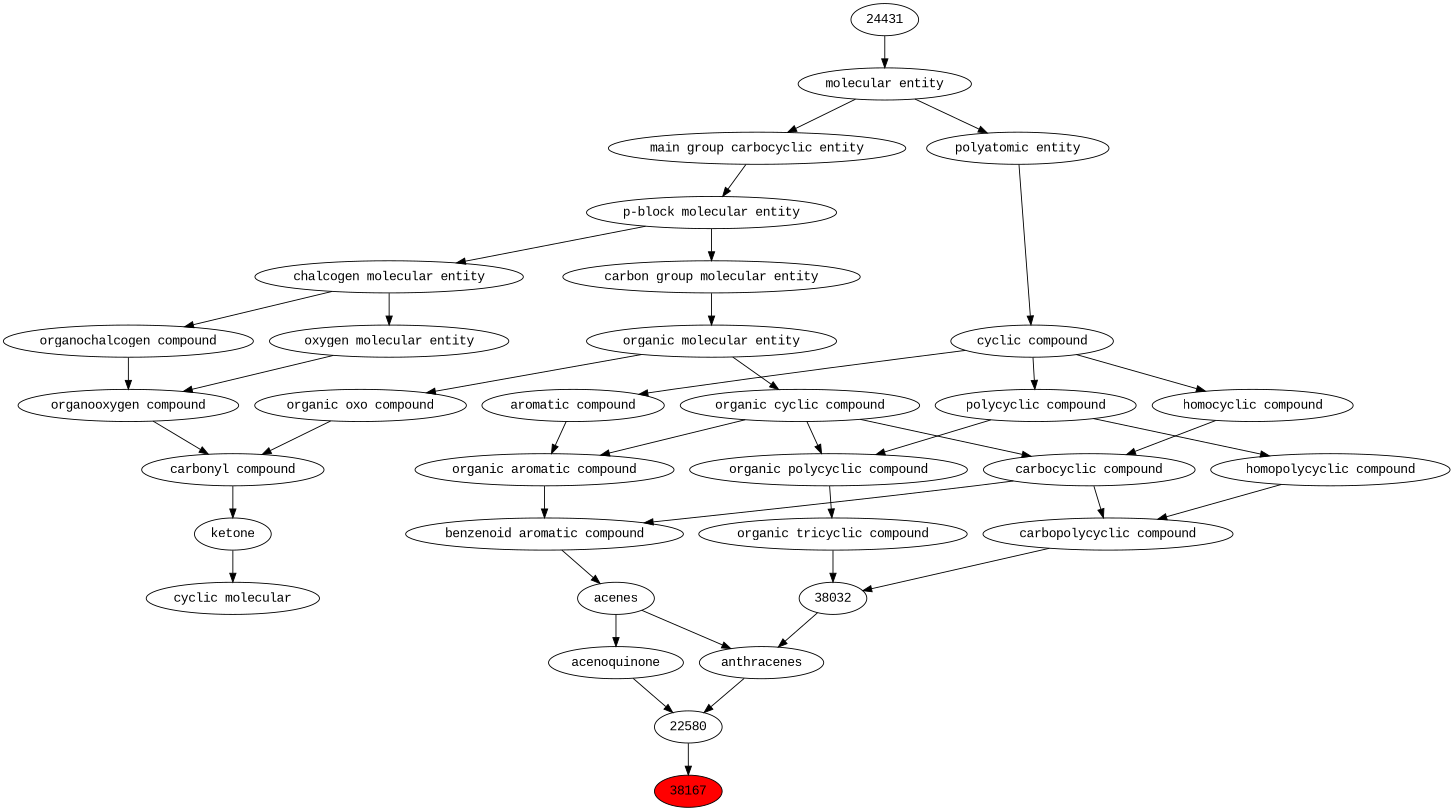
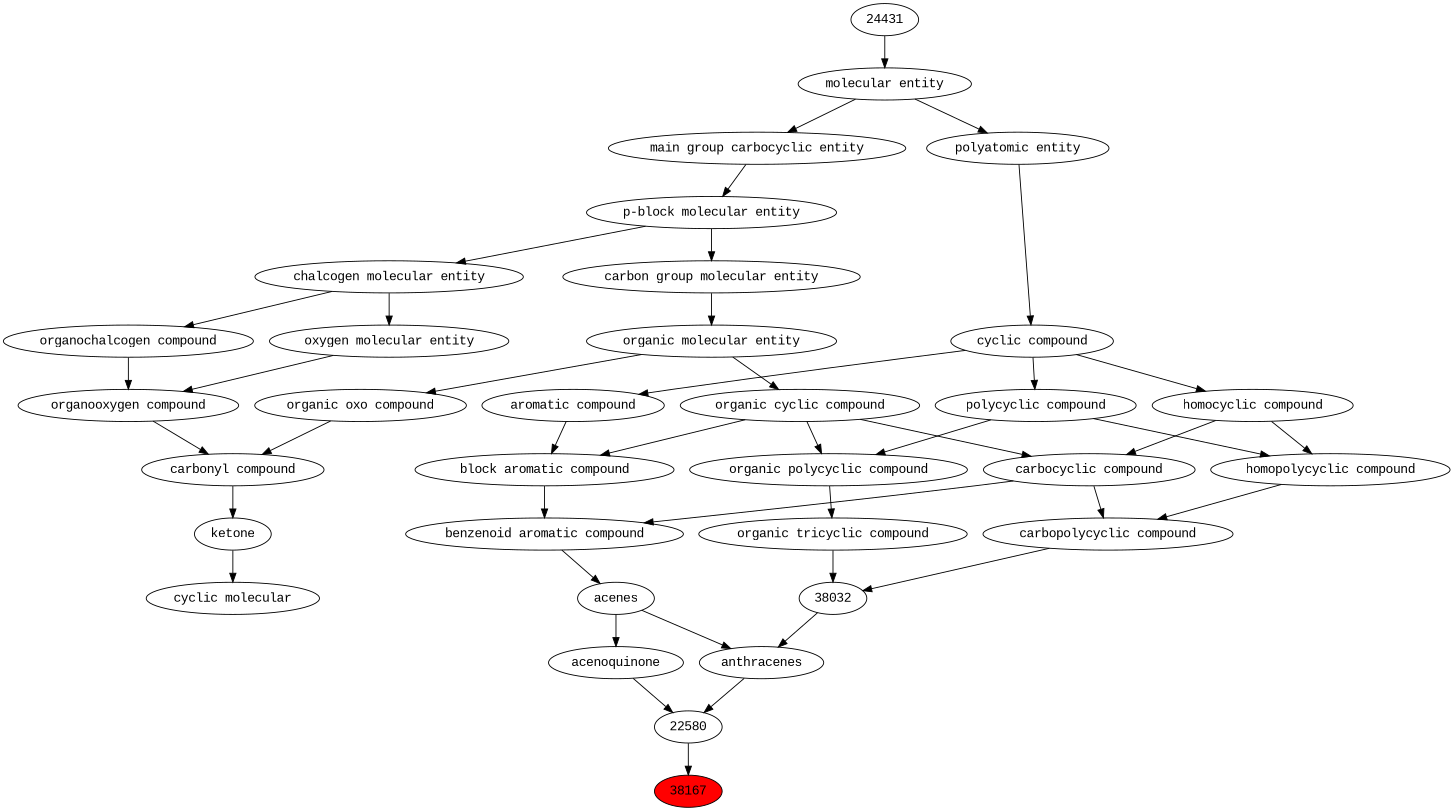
none -> (1288, 435)
(545, 470) -> (545, 470)
